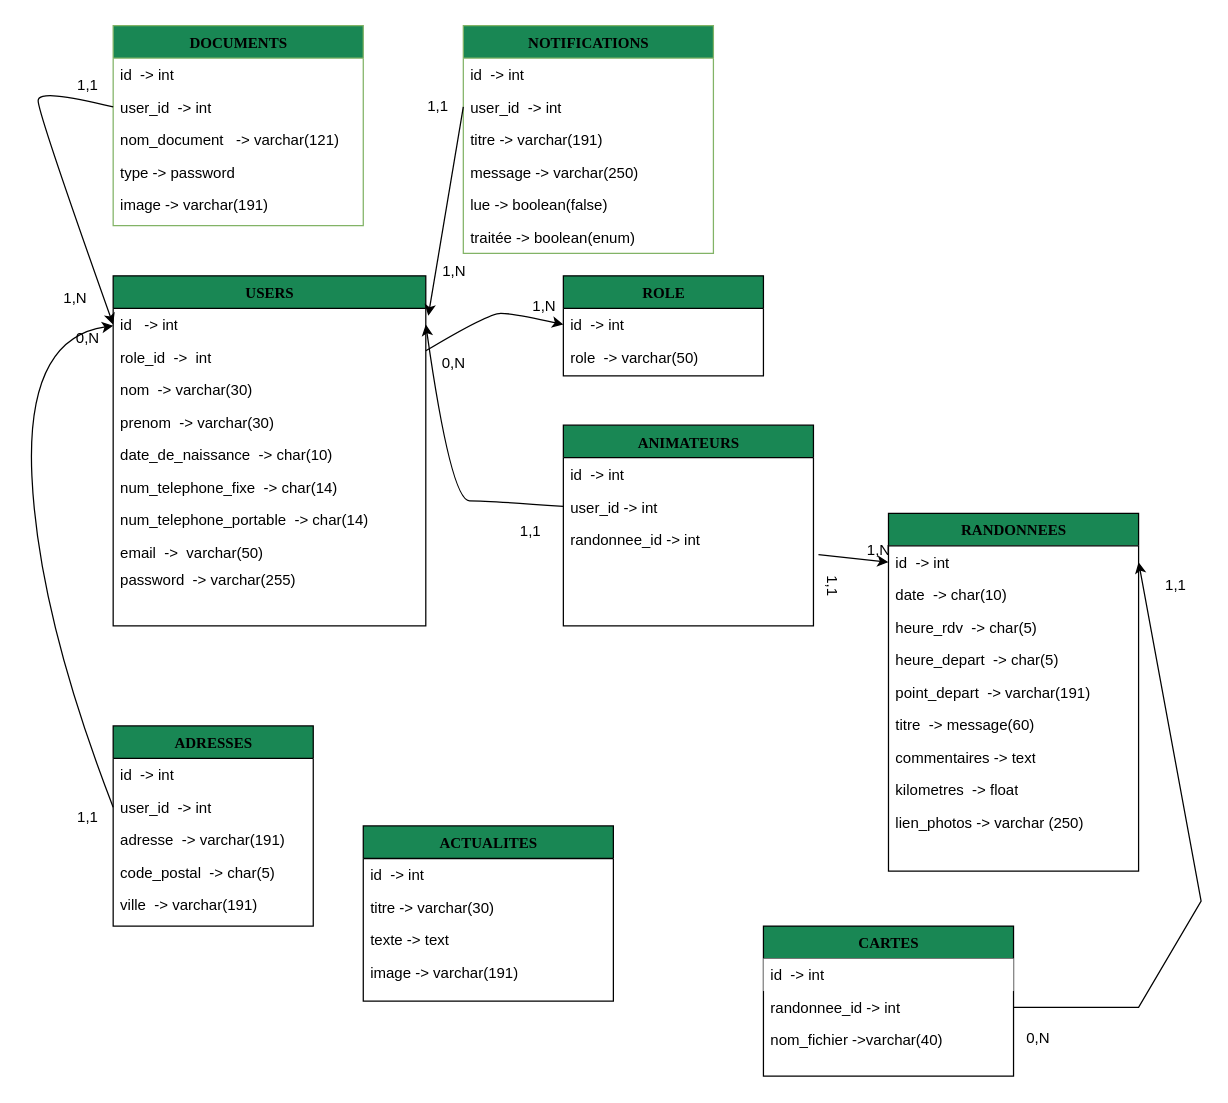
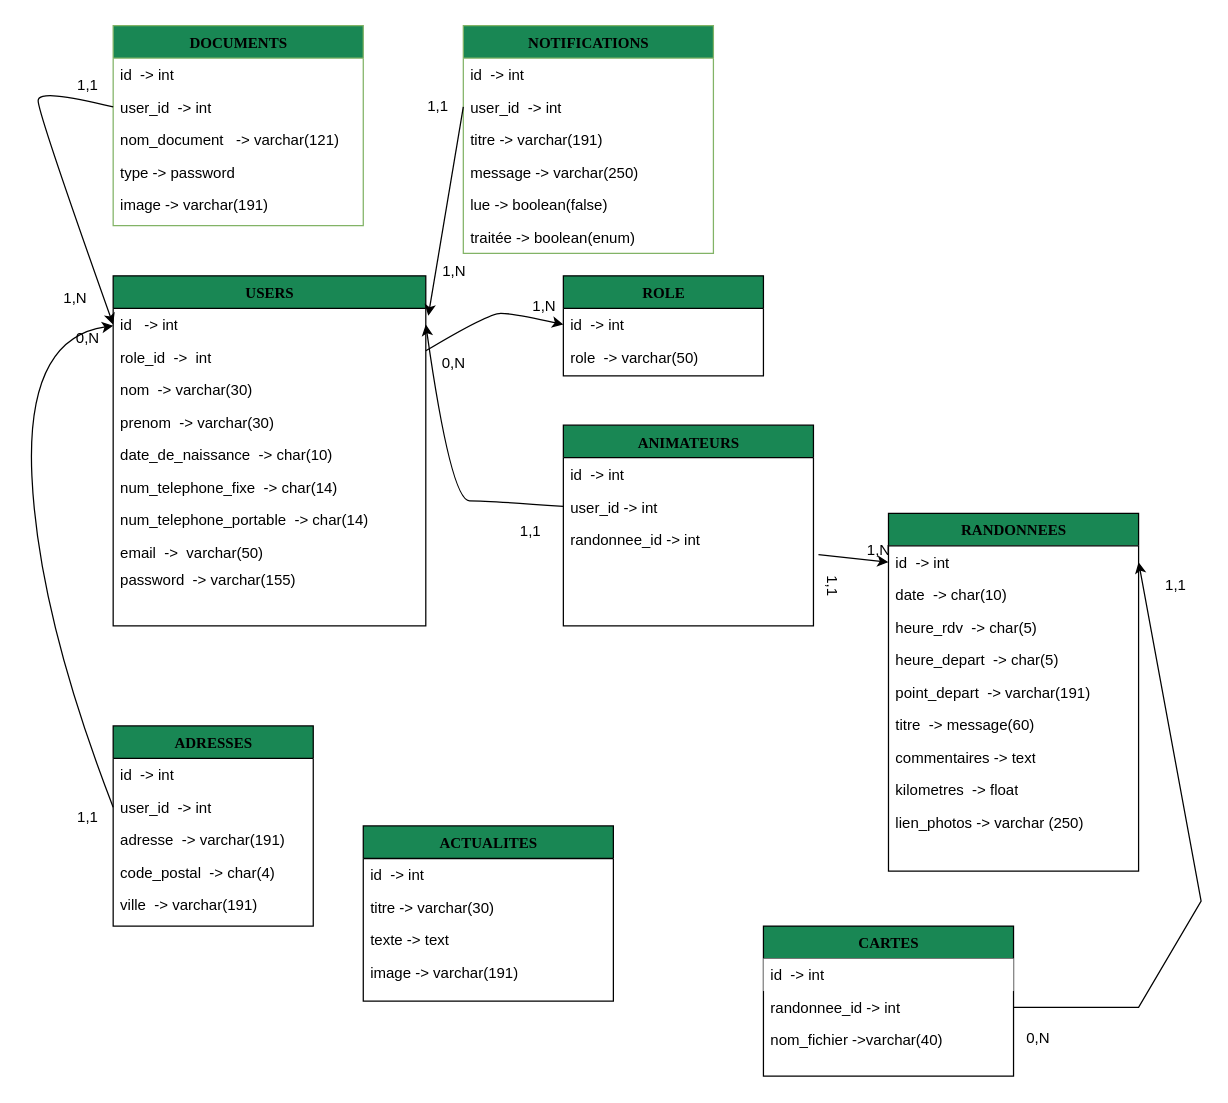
(222, 581) -> (222, 581)
(211, 873) -> (211, 873)
